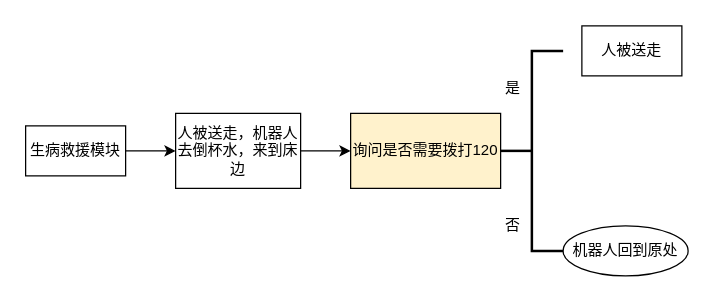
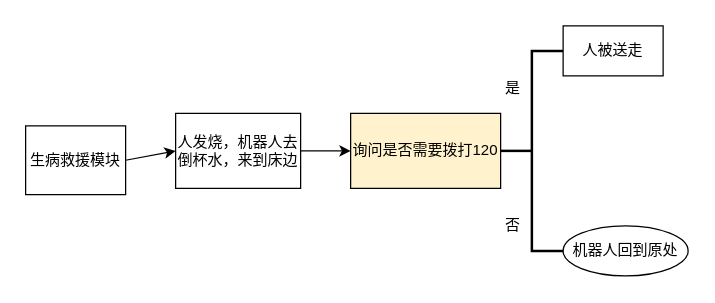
(632, 51) -> (613, 51)
(76, 151) -> (76, 160)
(238, 151) -> (238, 151)
